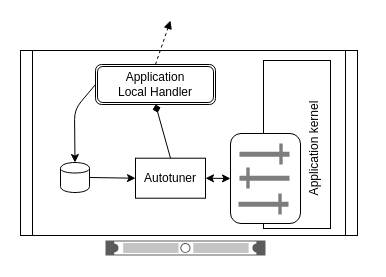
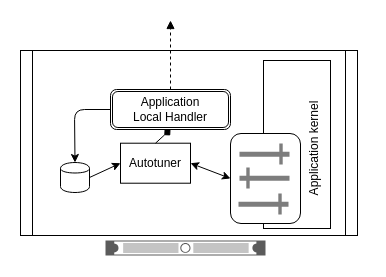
(156, 85) -> (171, 110)
(171, 178) -> (156, 163)
